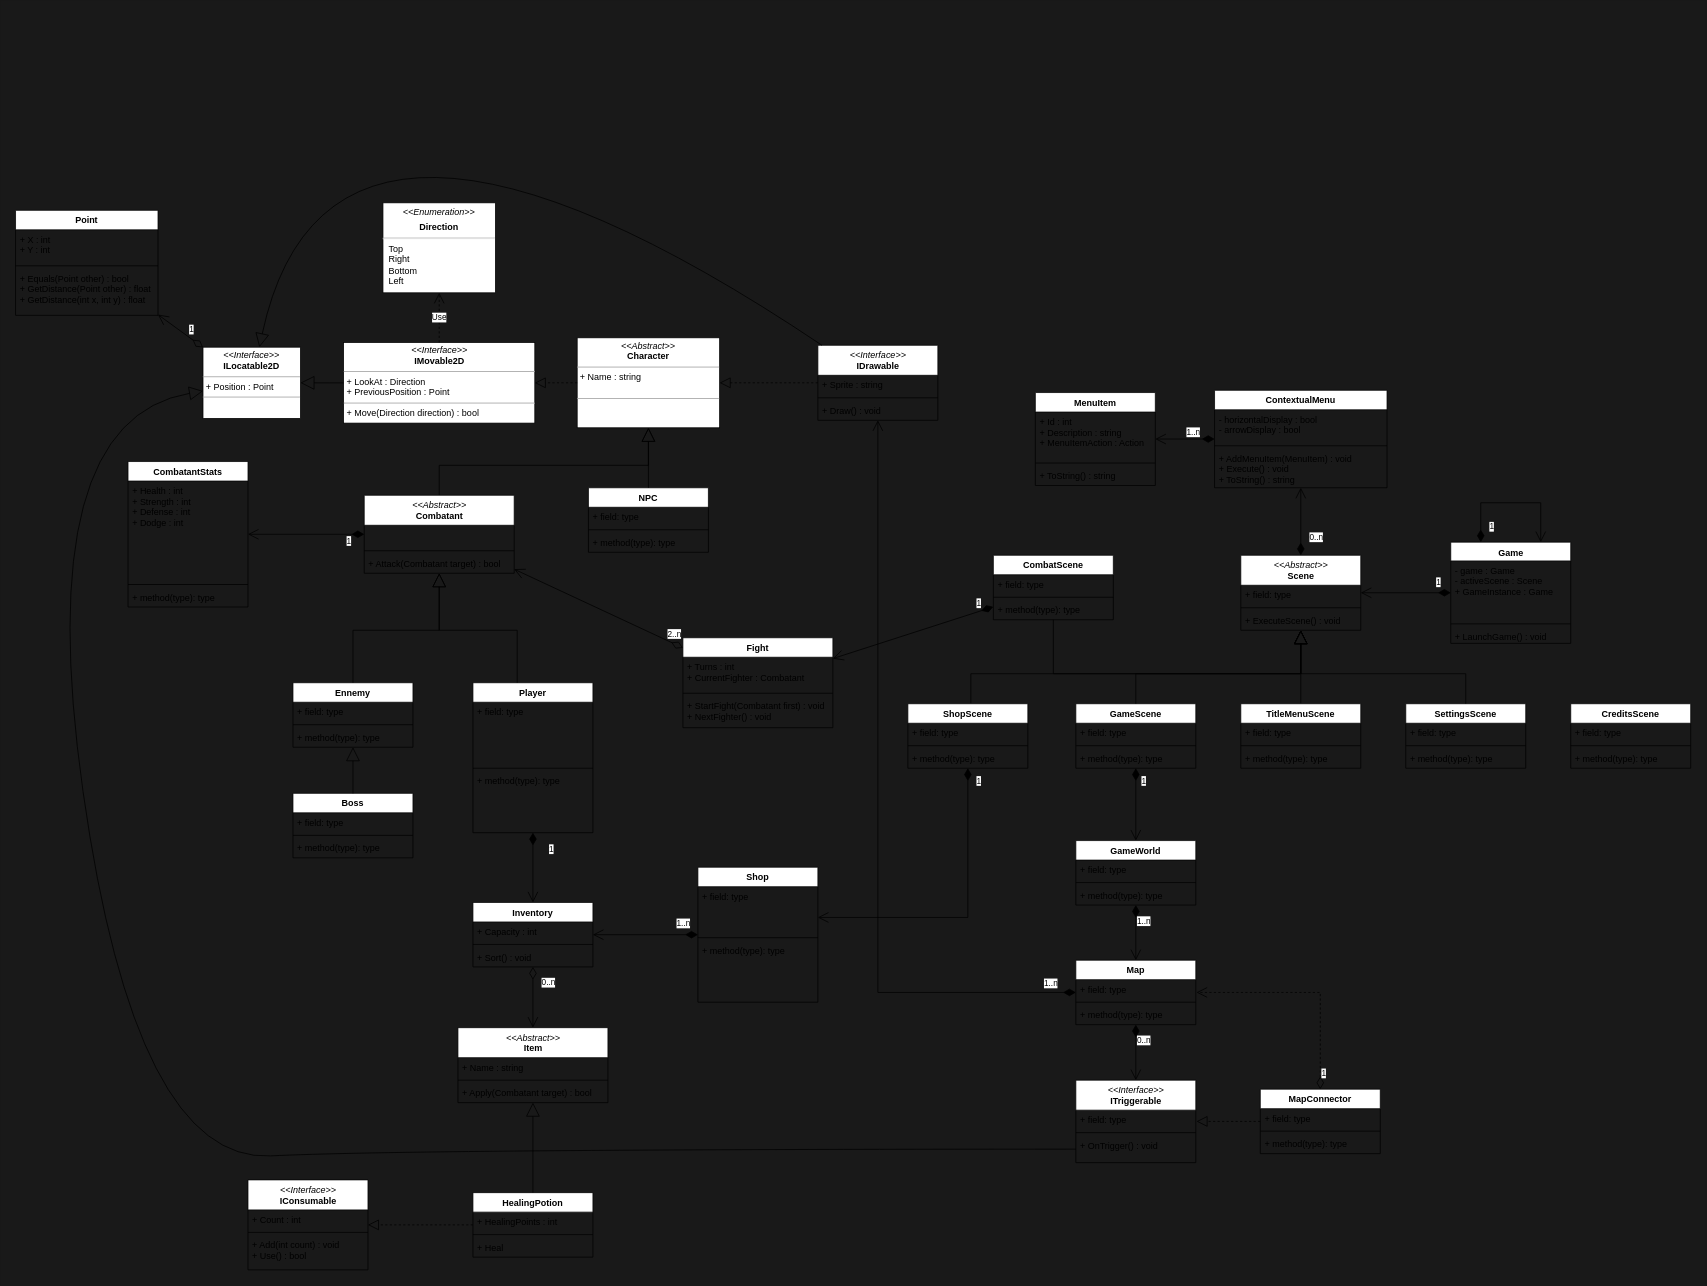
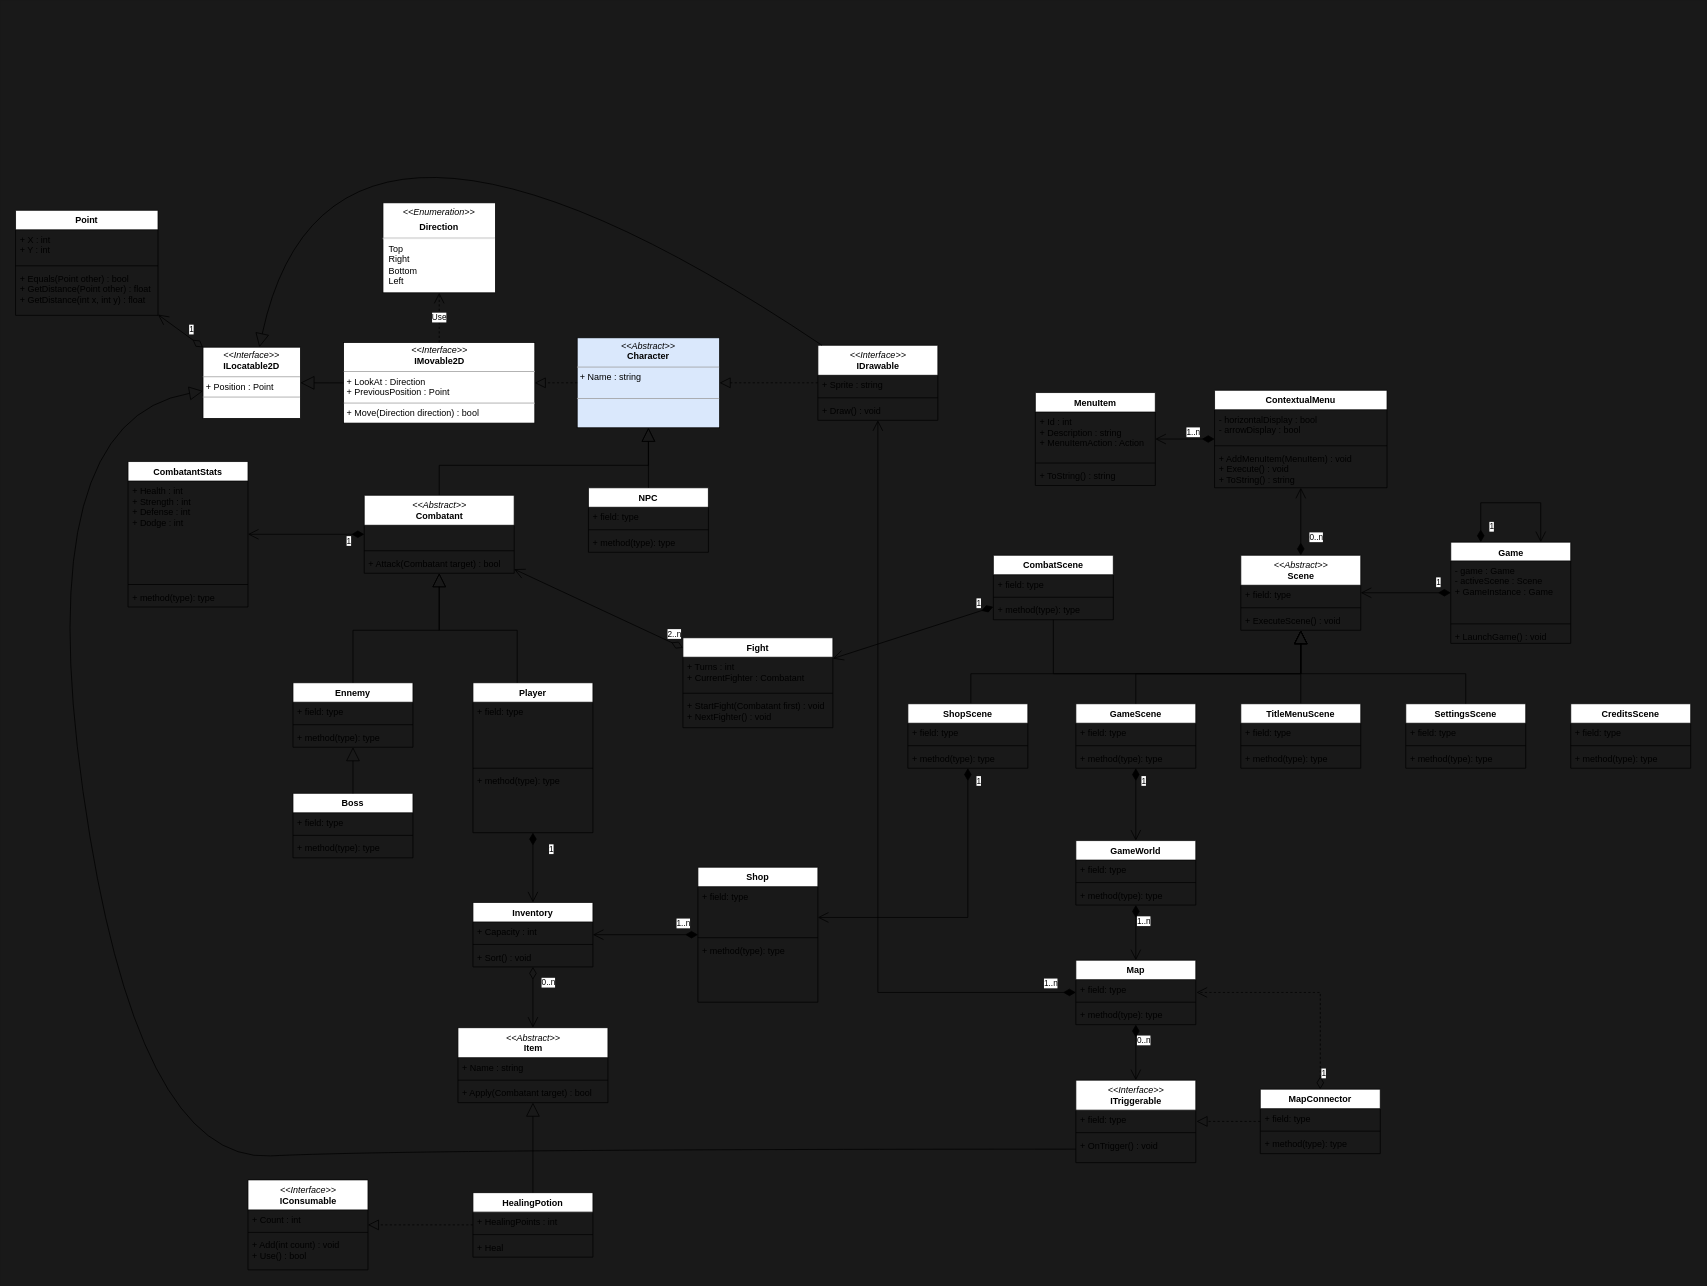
(648, 383) -> (648, 383)
